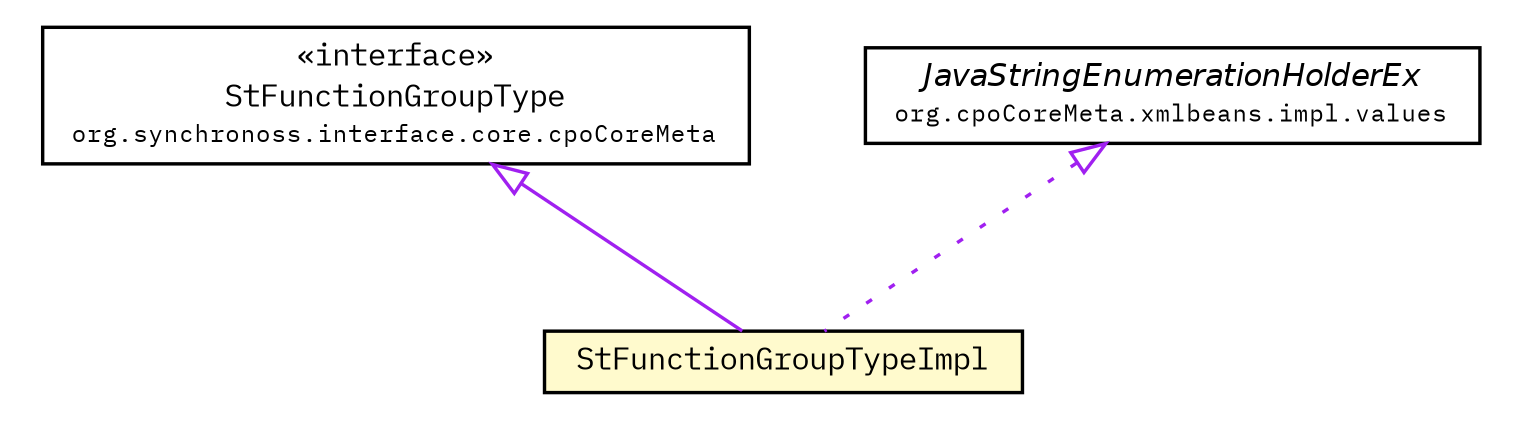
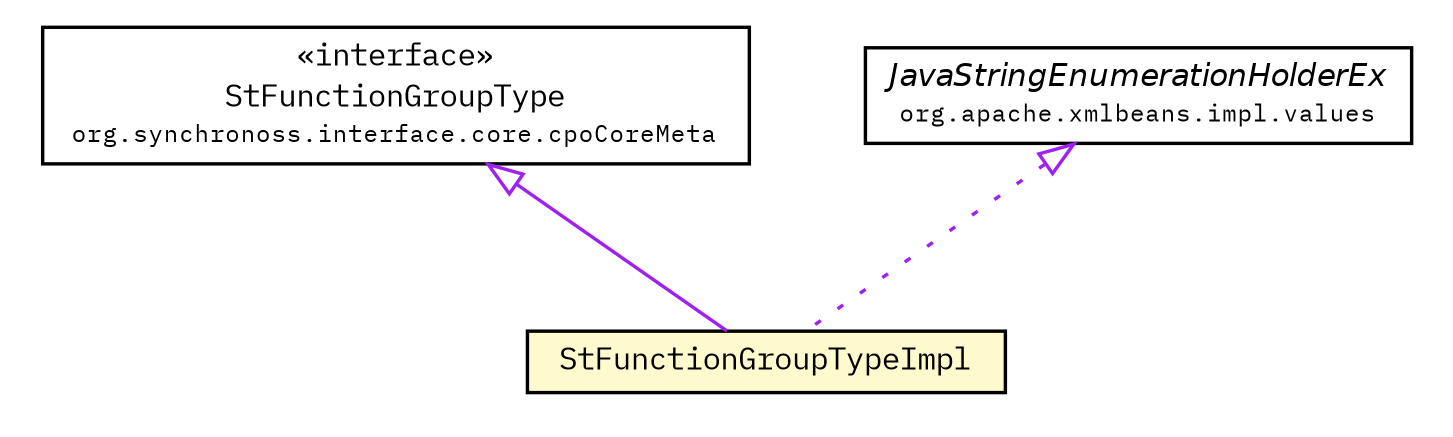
(1173, 114) -> (1139, 114)
